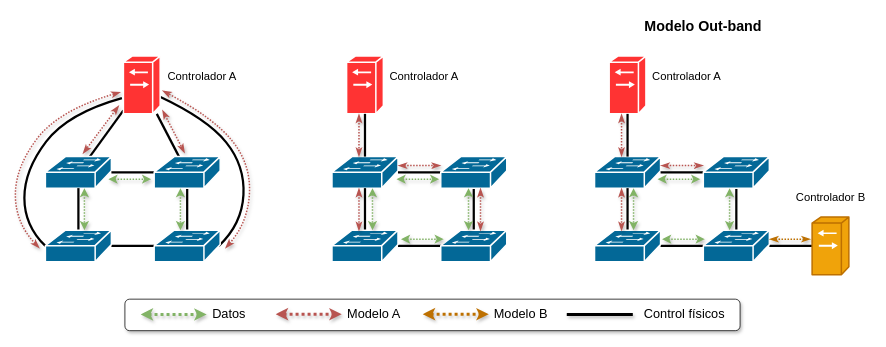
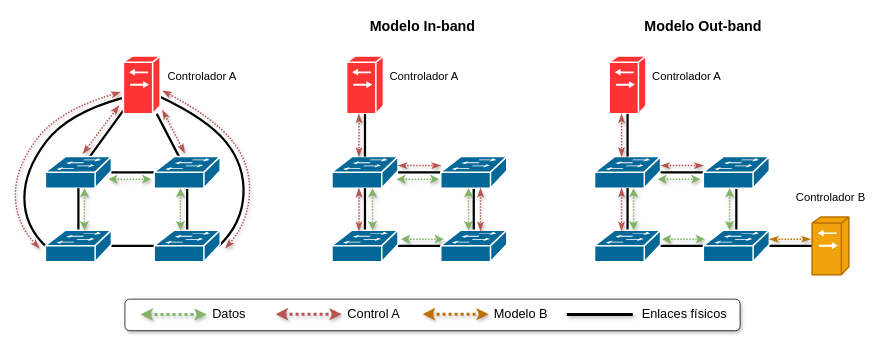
none -> (423, 27)
(374, 315) -> (374, 315)
(684, 315) -> (684, 315)
